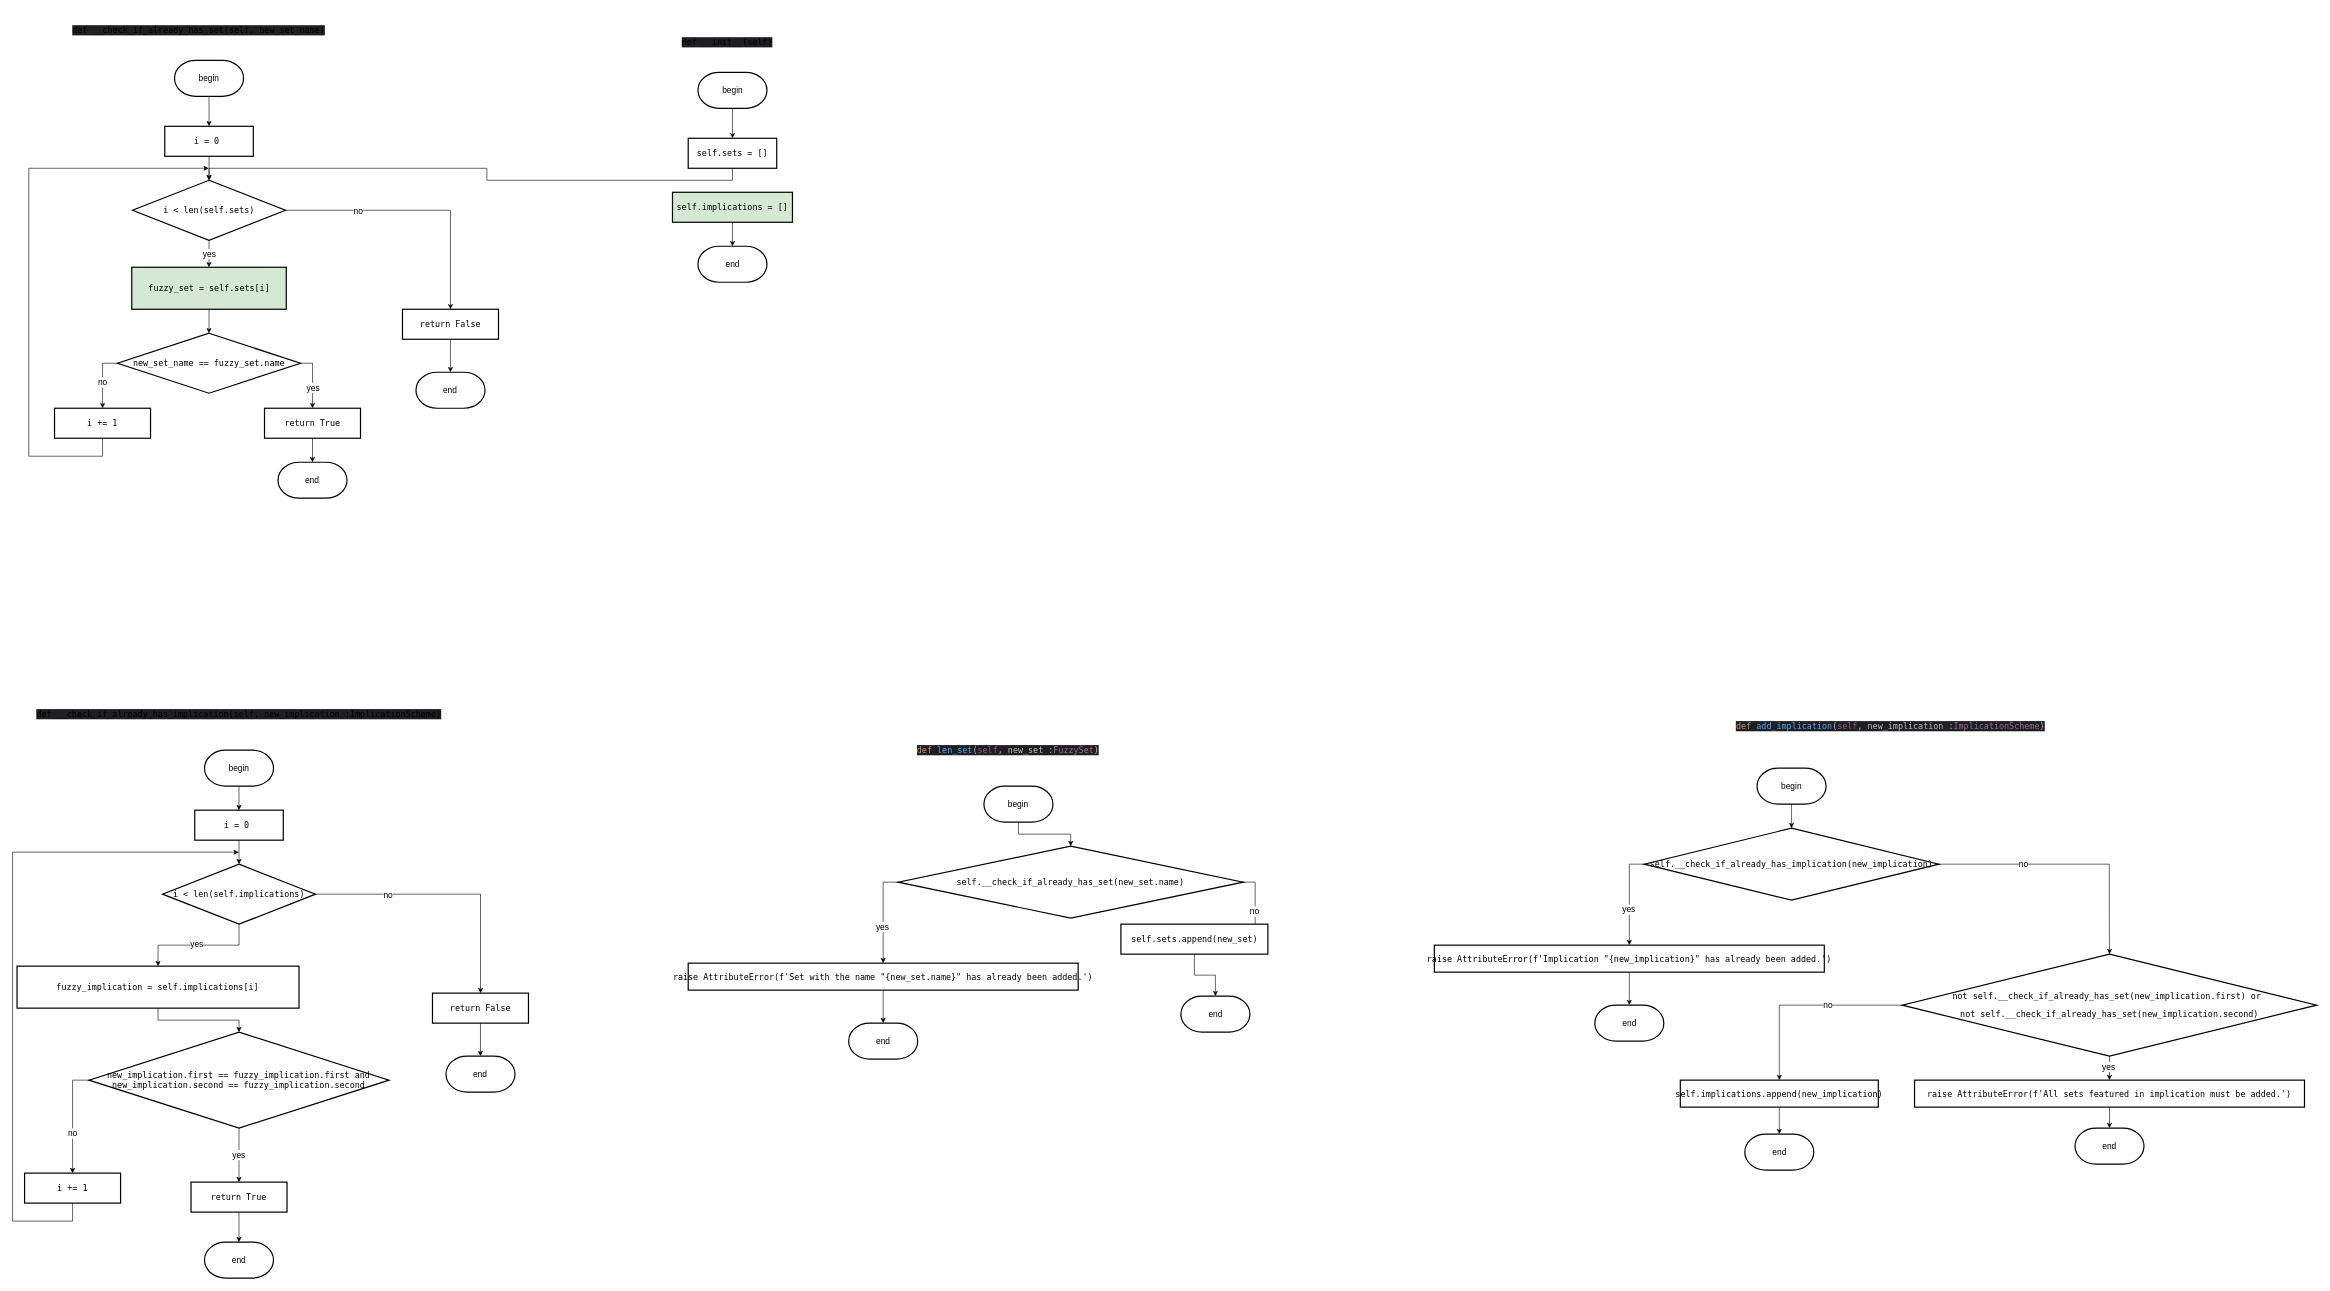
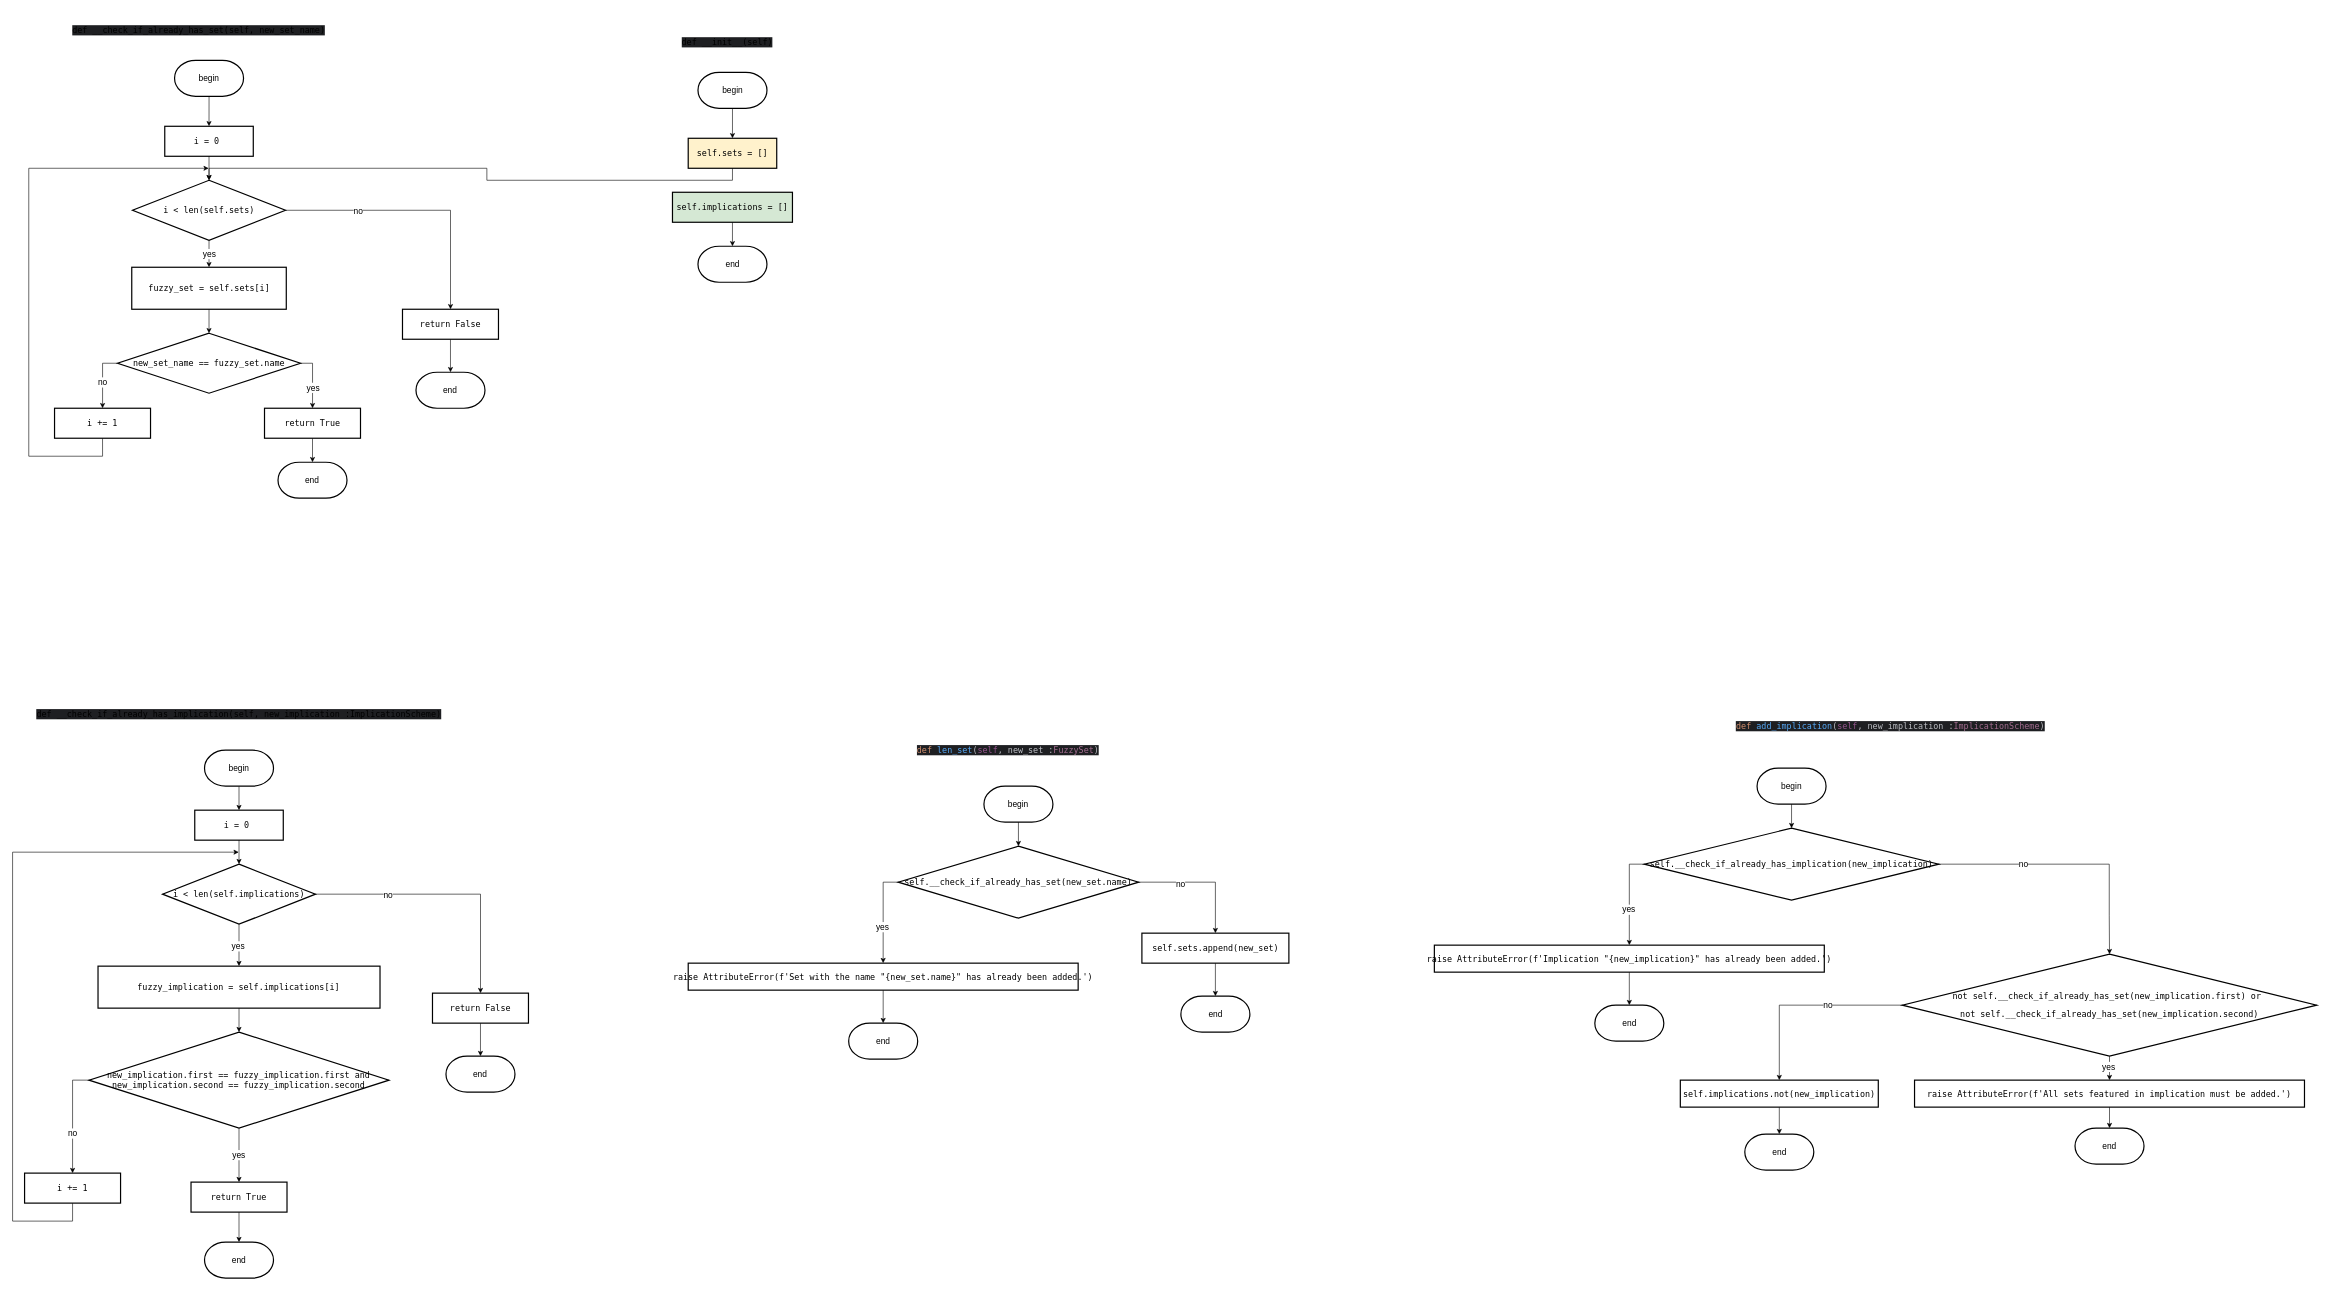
(732, 153) -> (732, 153)
(209, 288) -> (209, 288)
(1071, 882) -> (1018, 882)
(1194, 939) -> (1215, 948)
(158, 987) -> (239, 987)
(1779, 1094) -> (1779, 1094)
